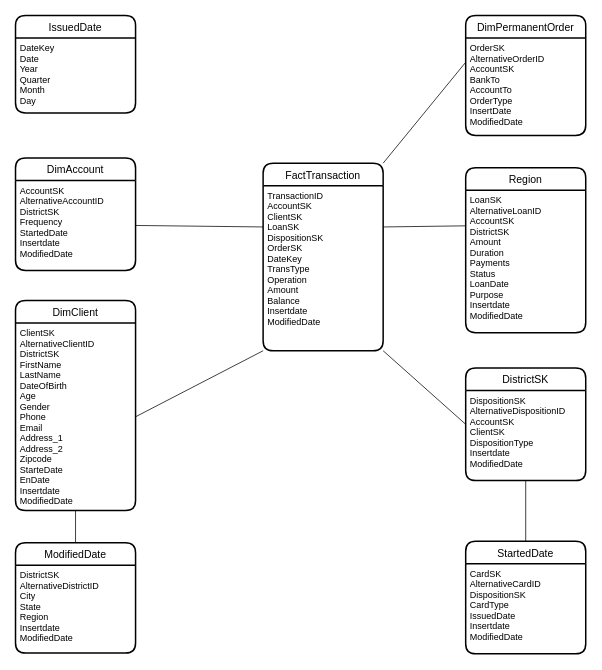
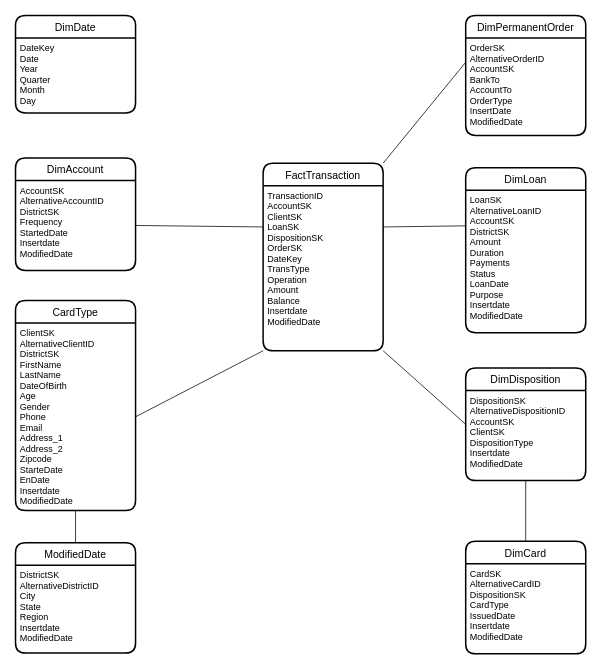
(75, 27) -> (75, 27)
(525, 180) -> (525, 180)
(75, 312) -> (75, 312)
(525, 380) -> (525, 380)
(525, 553) -> (525, 553)
